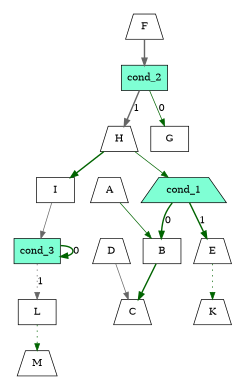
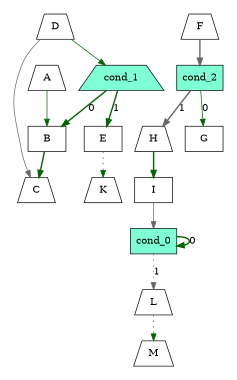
(149, 162) -> (86, 50)
(37, 251) -> (154, 241)
(213, 251) -> (103, 139)
(37, 312) -> (154, 302)
